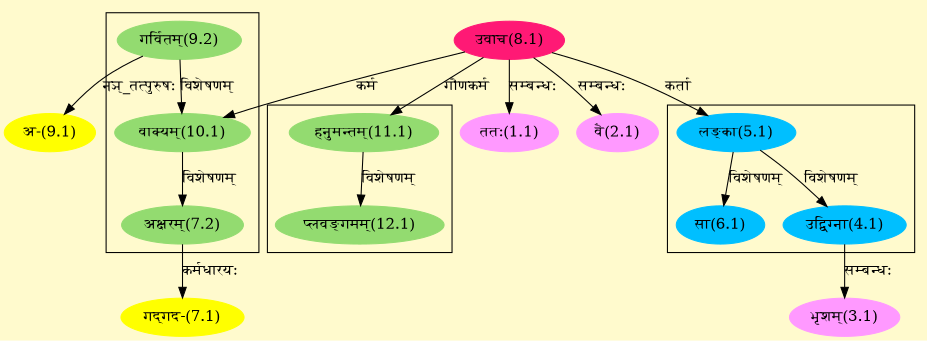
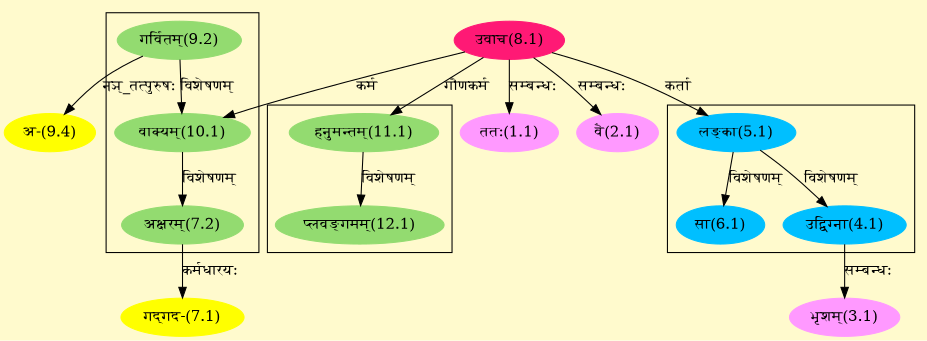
(50, 133) -> (50, 133)
